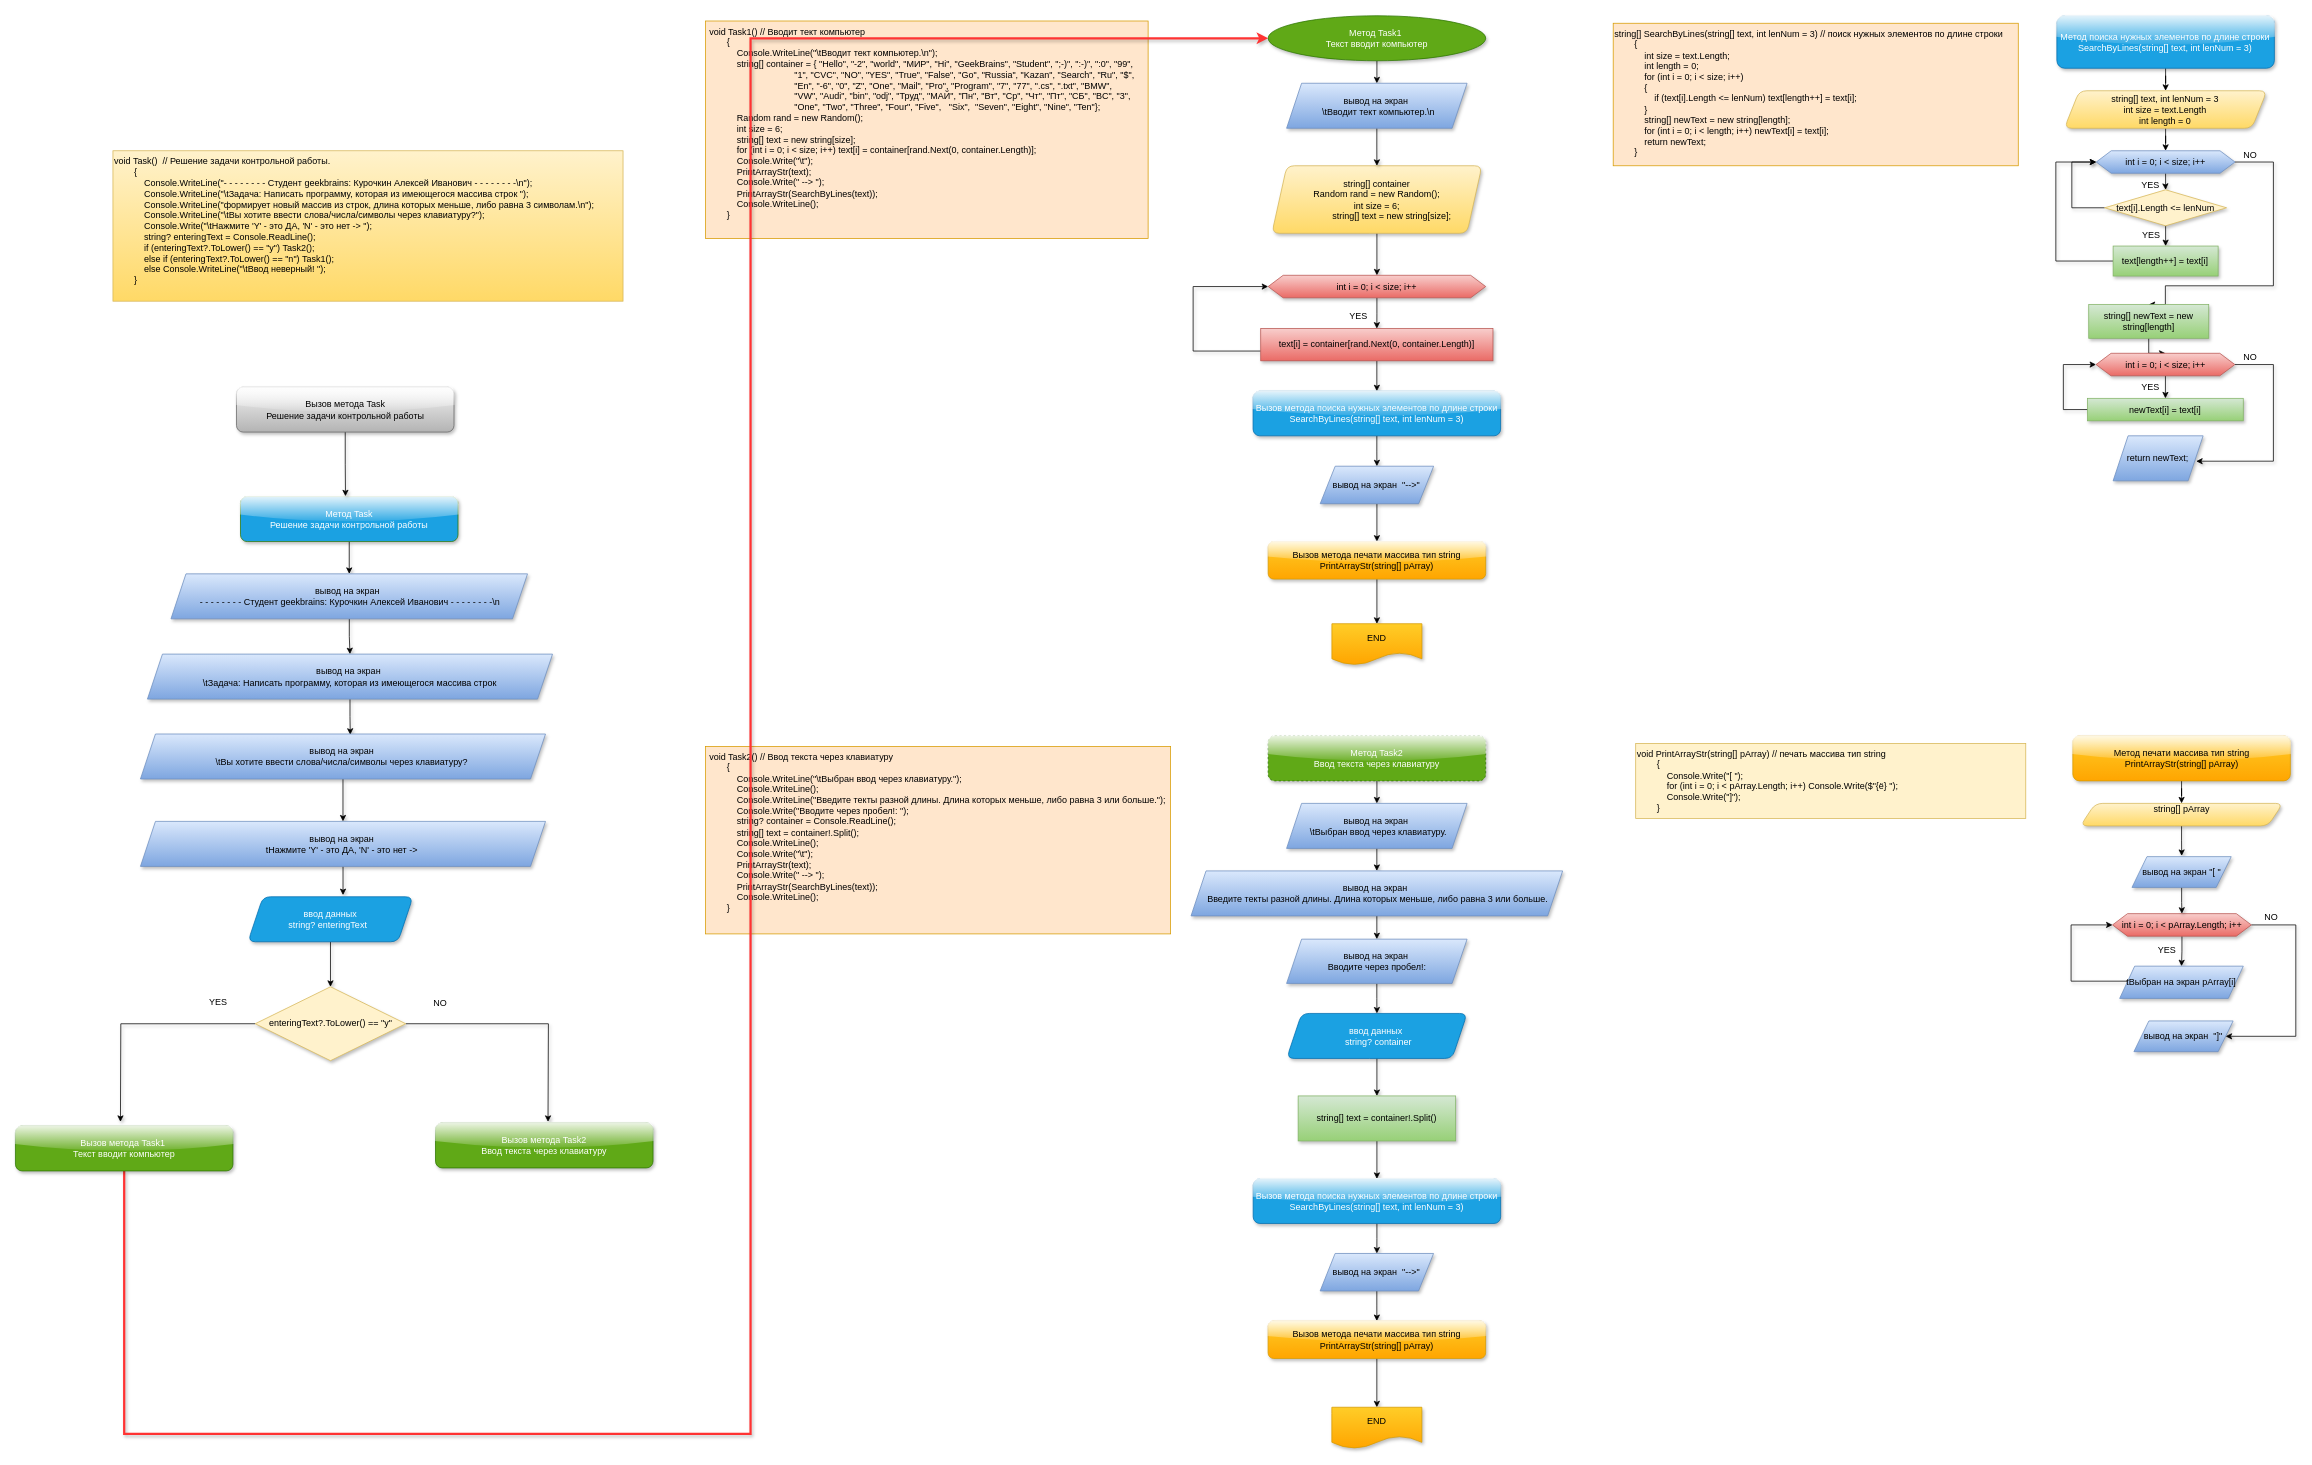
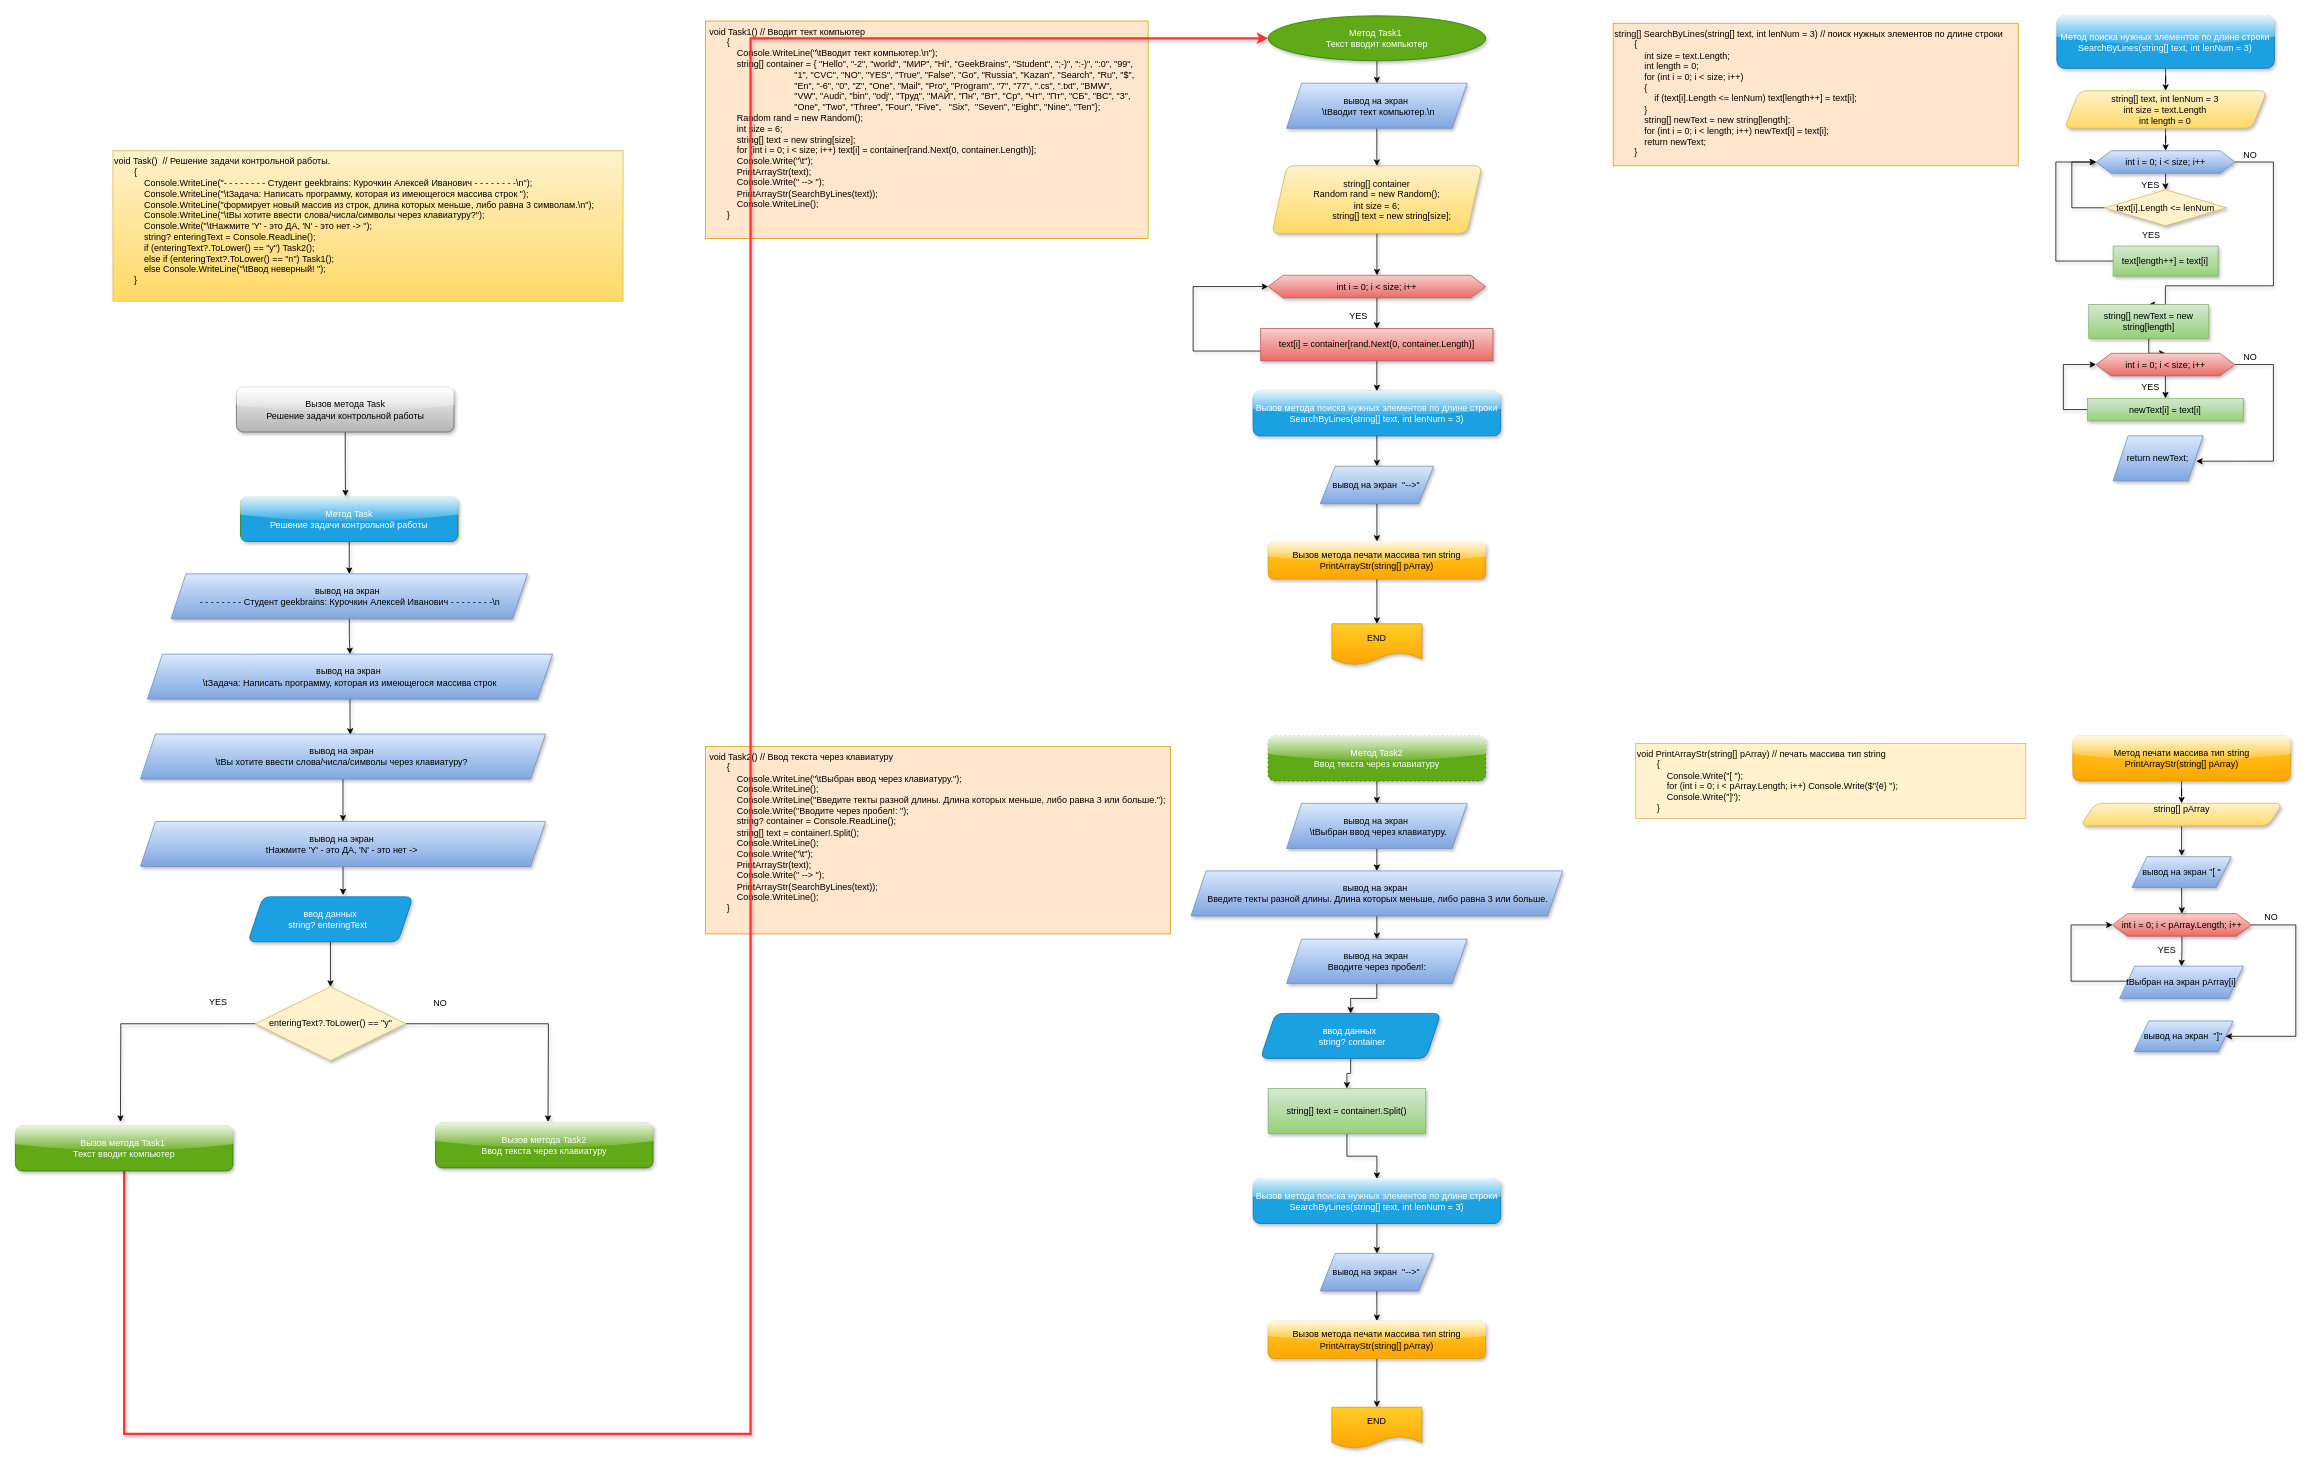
(2165, 233) -> none
(1377, 1036) -> (1350, 1036)
(1377, 1118) -> (1347, 1111)
